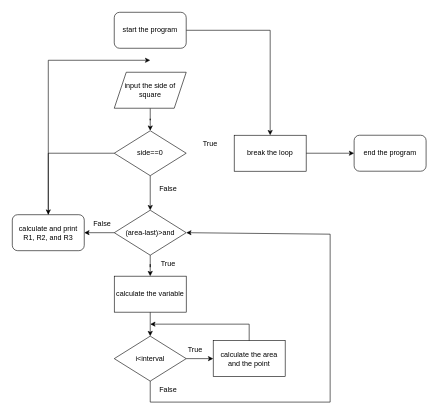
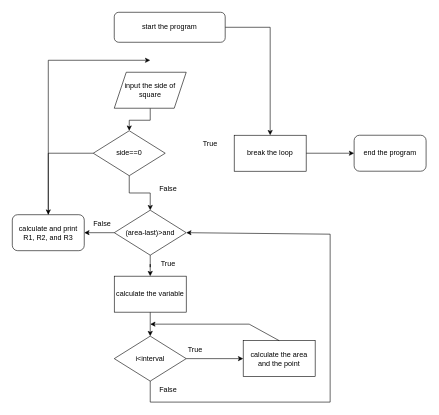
(150, 30) -> (170, 27)
(150, 153) -> (129, 153)
(249, 359) -> (279, 359)
